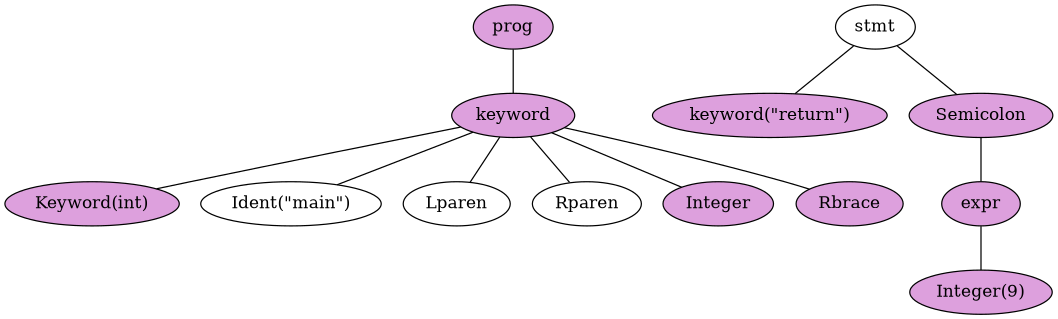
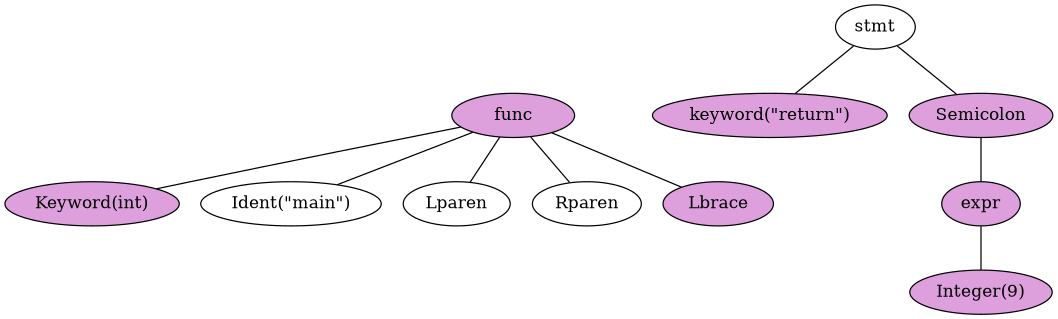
(513, 27) -> none
(513, 115) -> (513, 115)
(718, 204) -> (718, 204)
(850, 204) -> none
